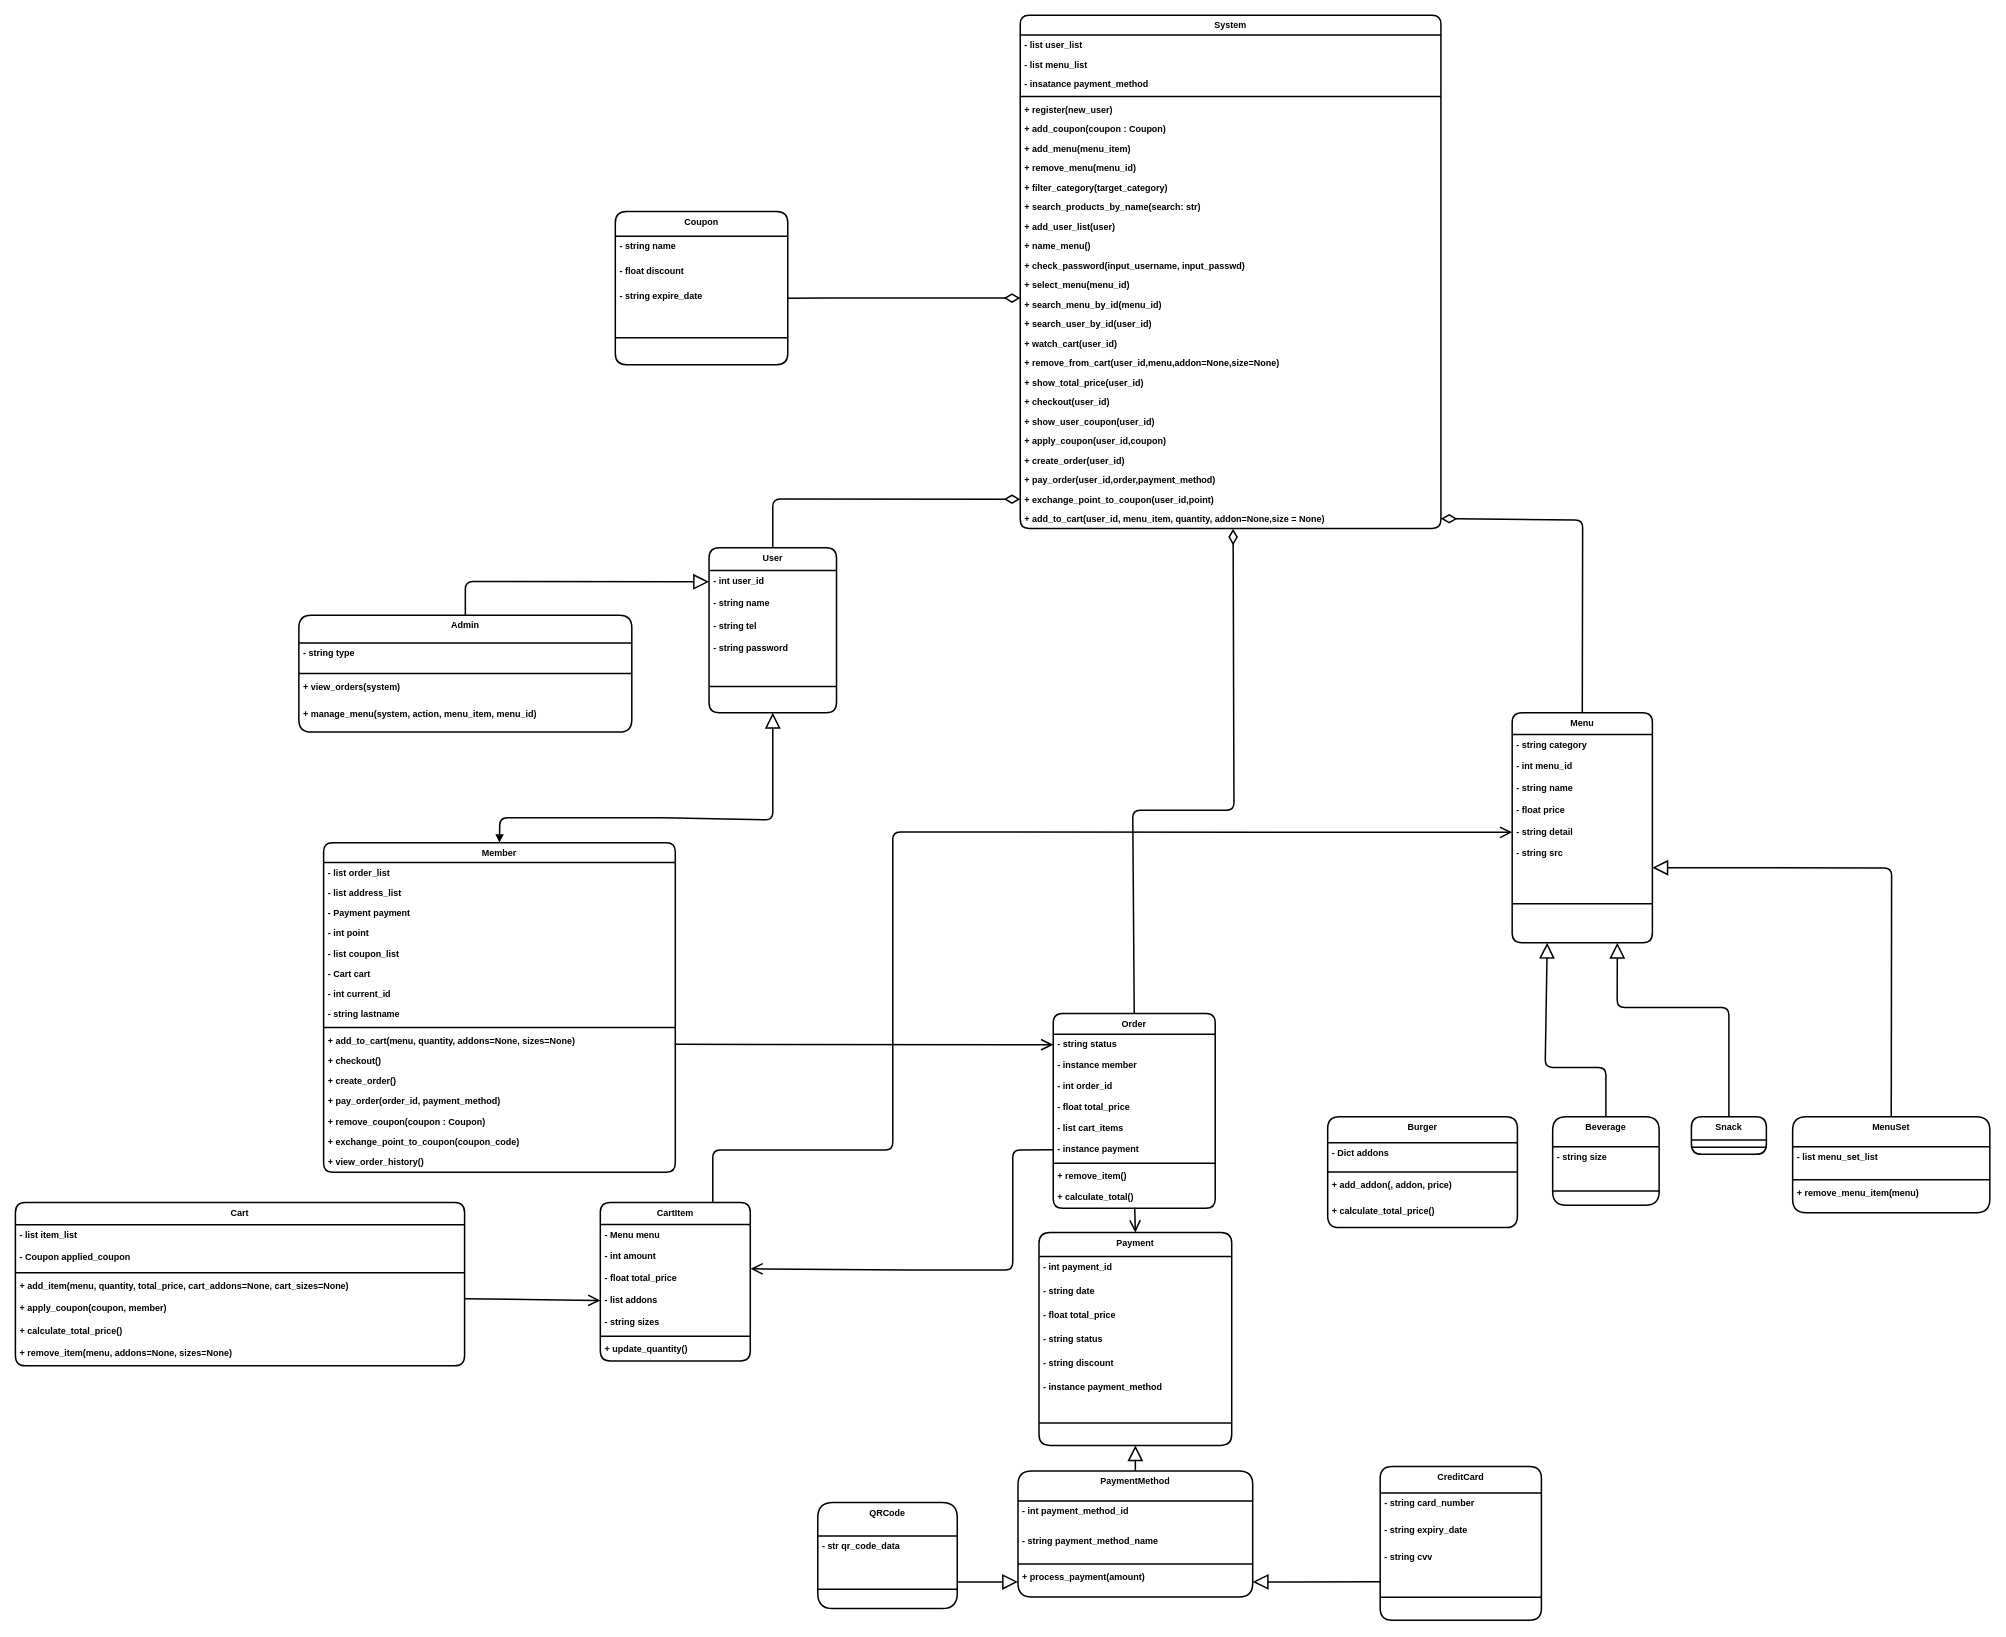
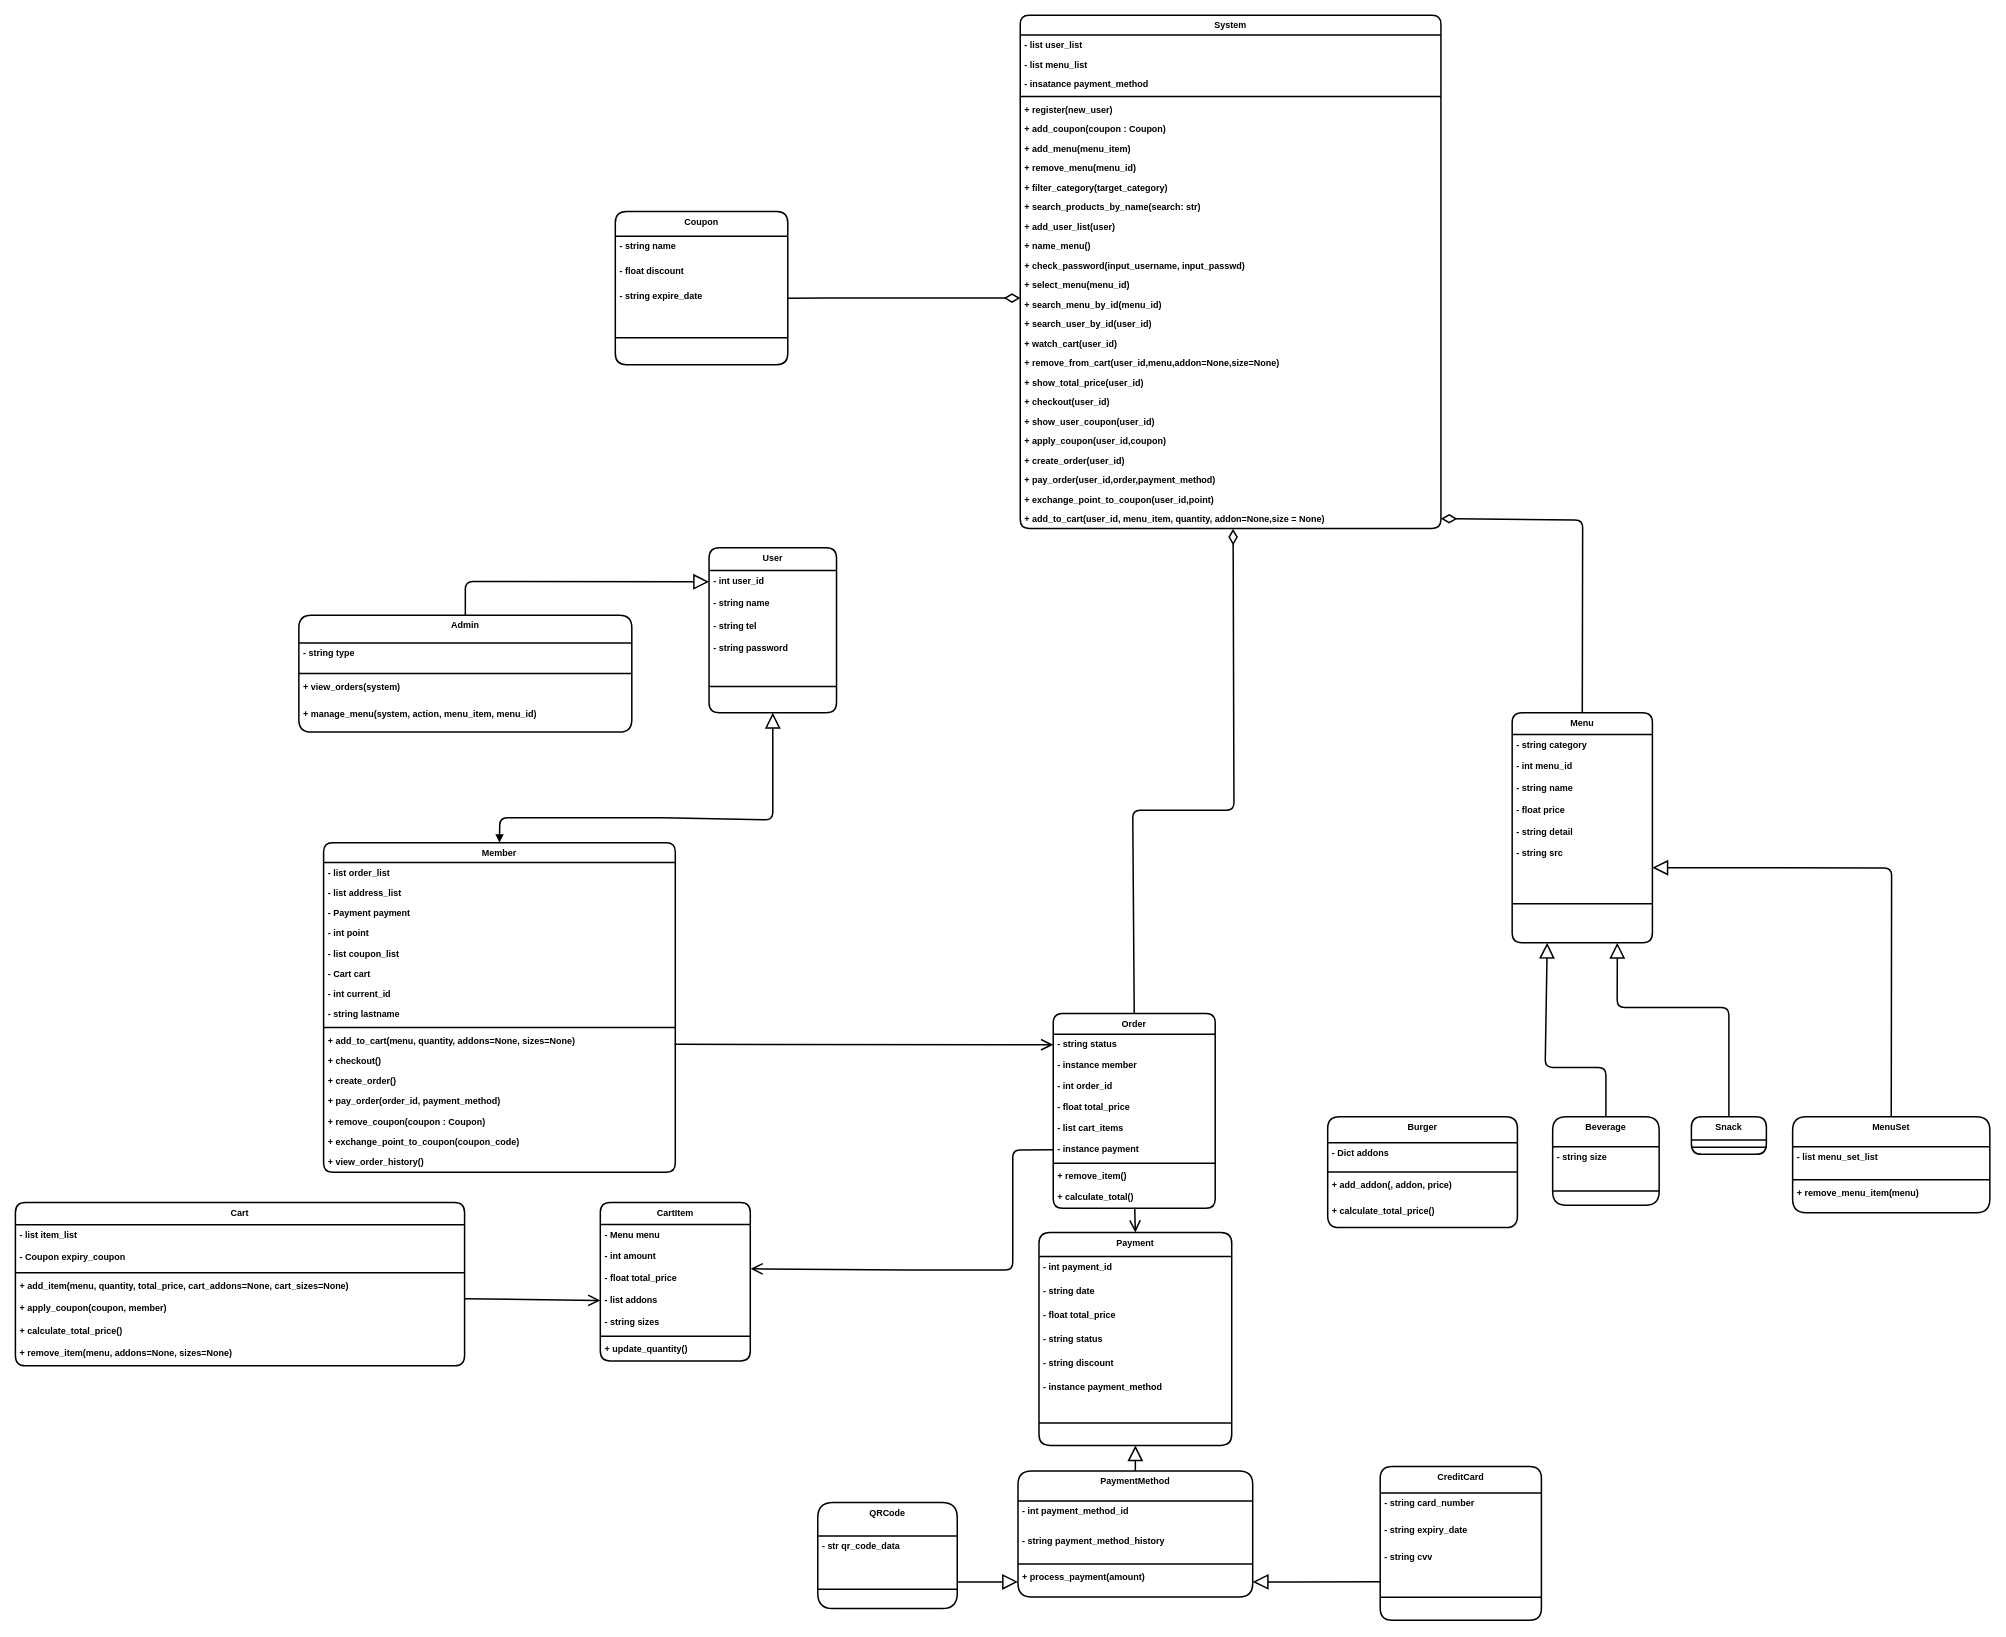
(867, 499) -> none
(932, 832) -> none
(73, 1258) -> (71, 1258)
(1089, 1541) -> (1096, 1541)
